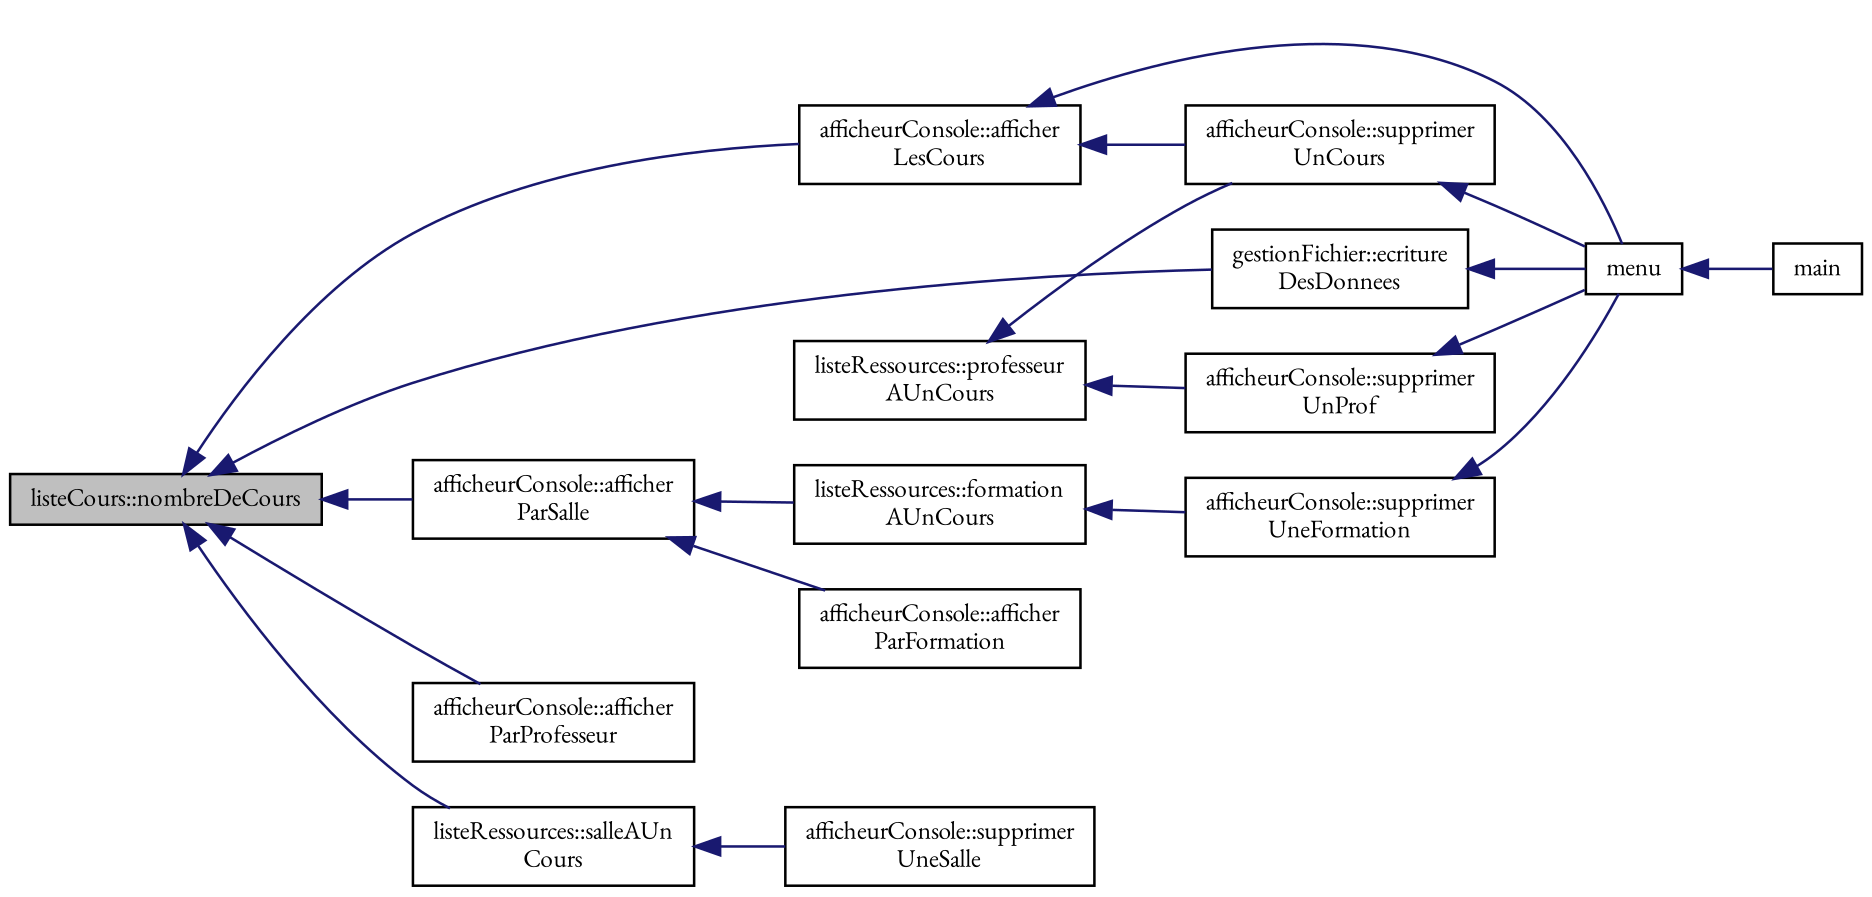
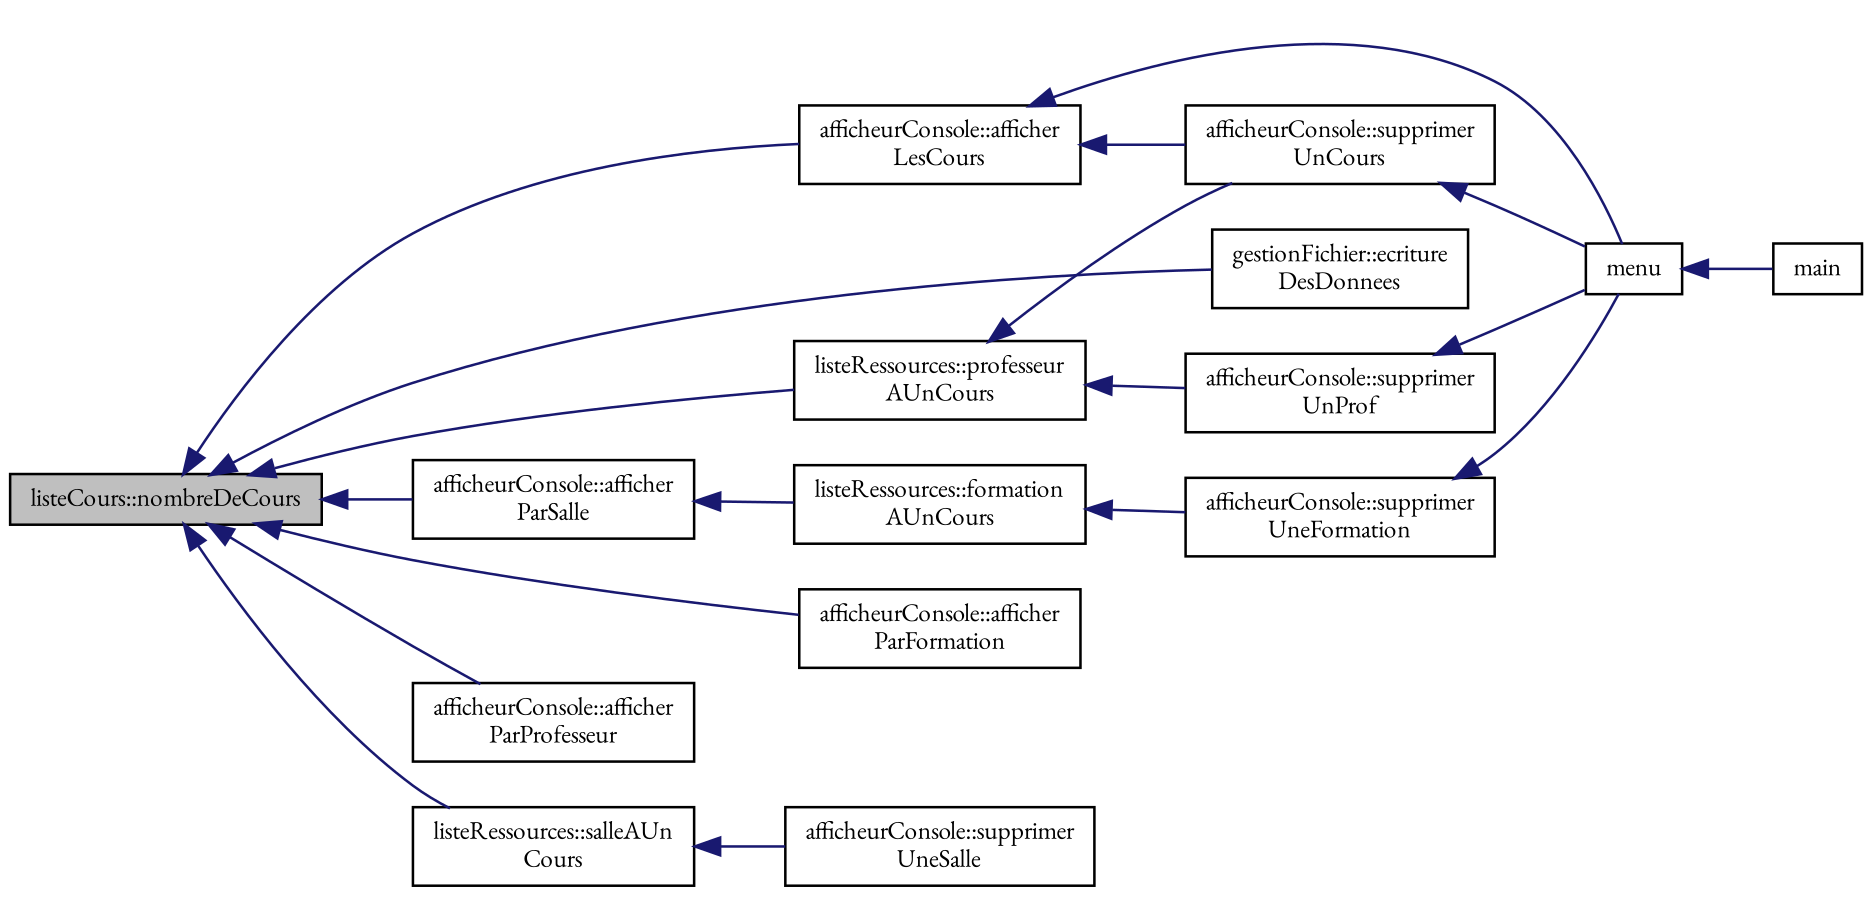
(1540, 269) -> none
none -> (533, 417)
(759, 568) -> (538, 581)
